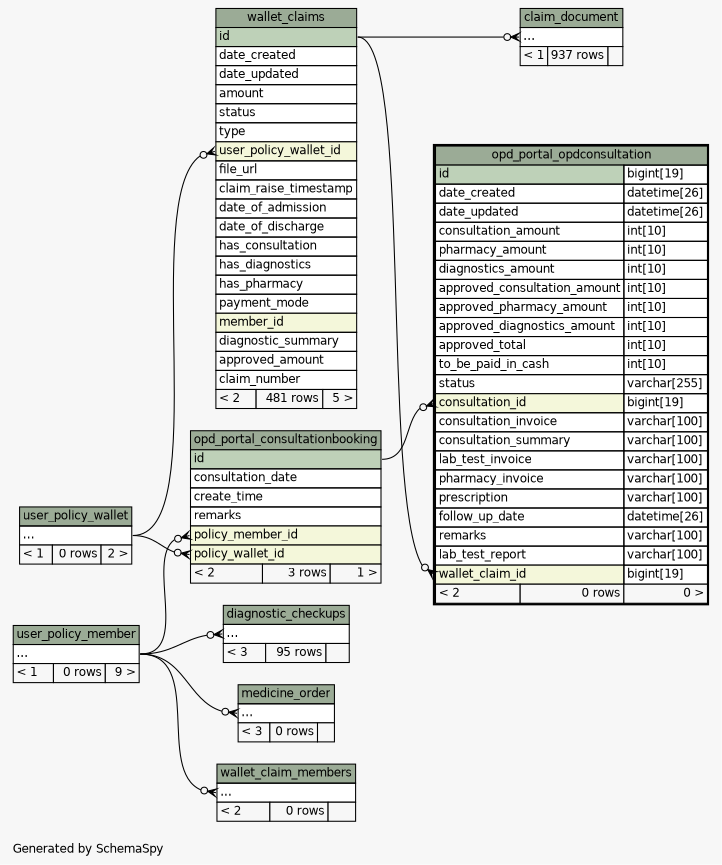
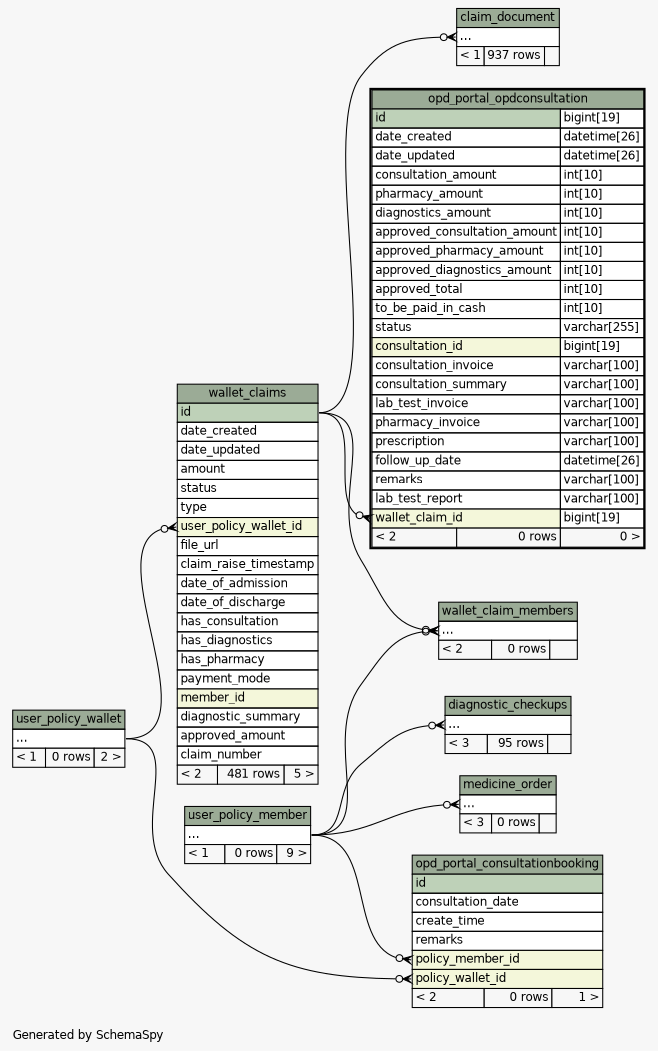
(408, 432) -> none
none -> (350, 525)
(307, 573) -> (529, 997)
